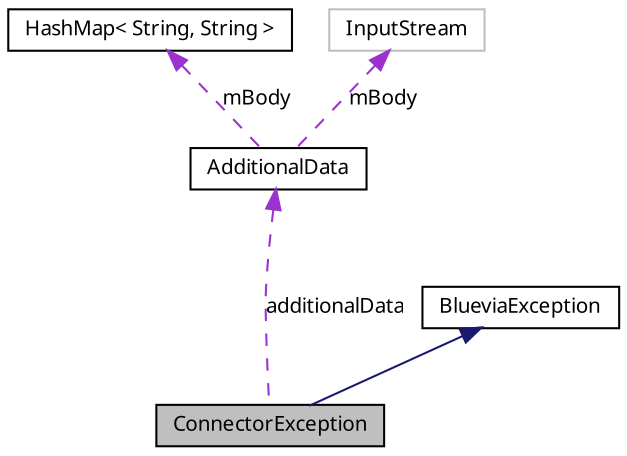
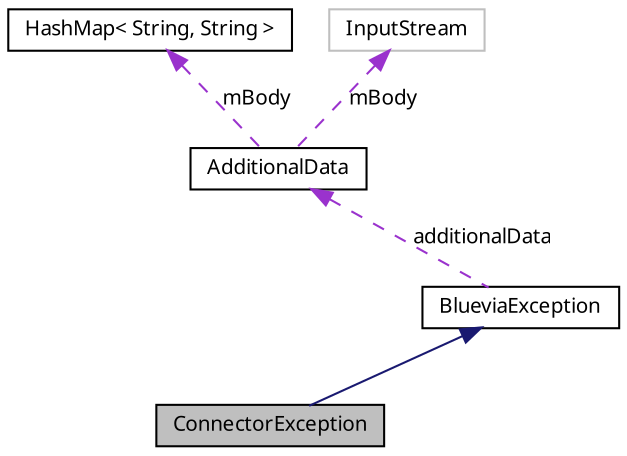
(266, 307) -> (409, 243)
